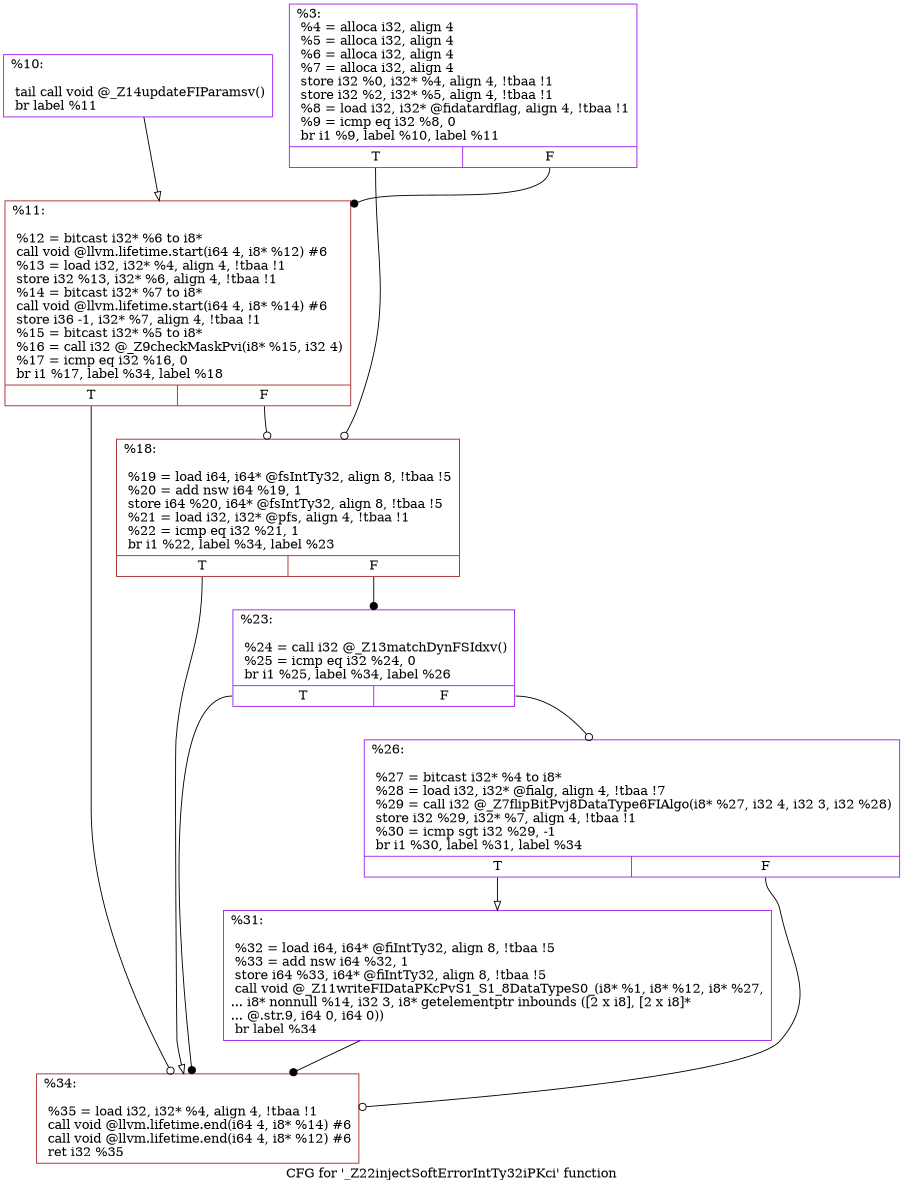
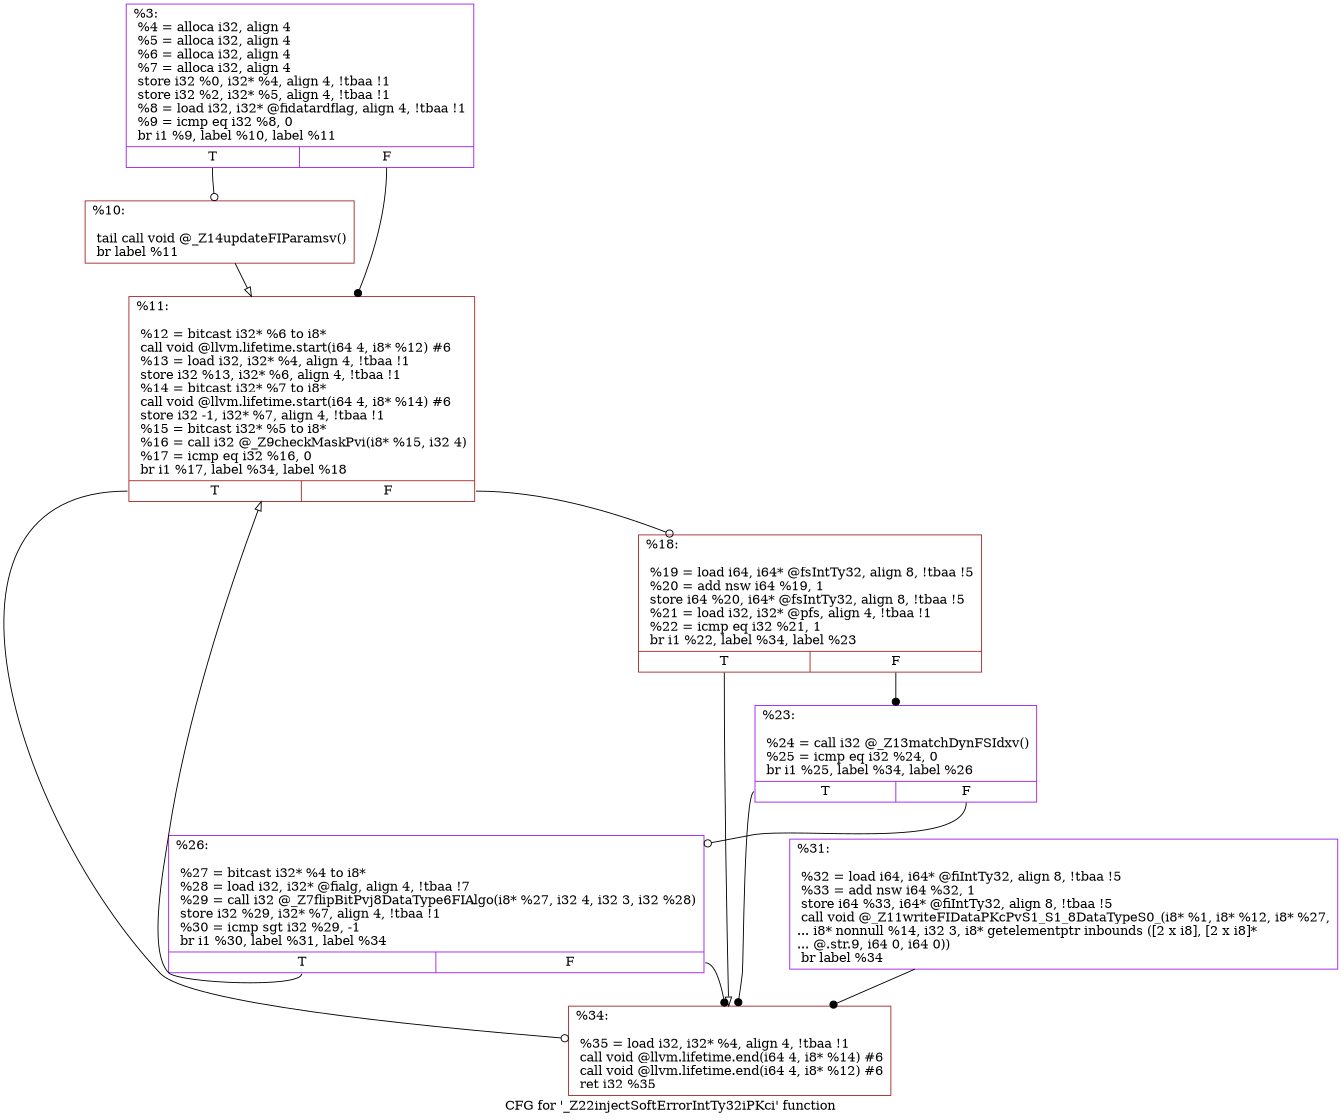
(138, 86) -> (220, 232)
(380, 303) -> (213, 181)
(137, 320) -> (261, 416)
(497, 889) -> (174, 805)
(663, 1075) -> (718, 978)
